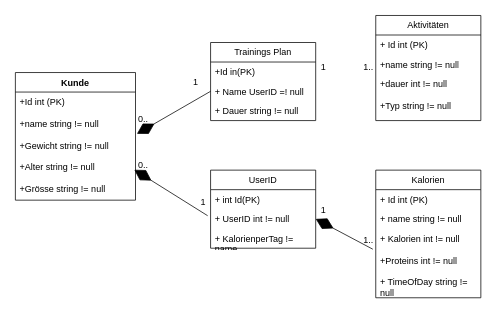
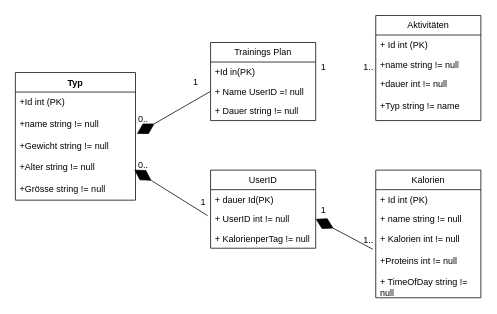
(75, 83) -> (75, 83)
(420, 90) -> (422, 90)
(242, 200) -> (248, 200)
(264, 244) -> (264, 244)
